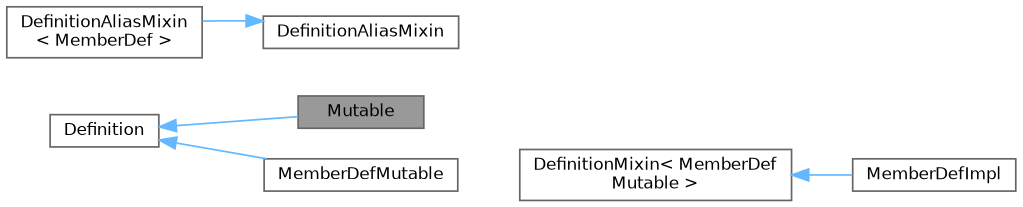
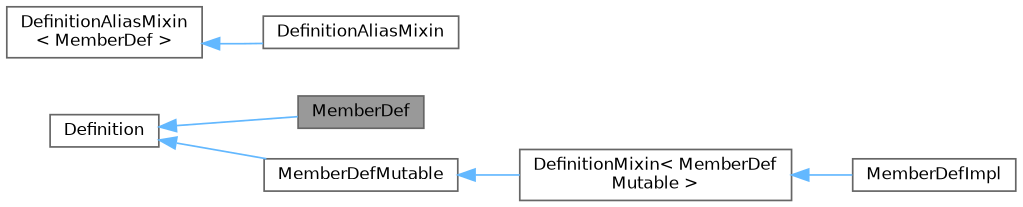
(224, 21) -> (242, 44)
(361, 112) -> (361, 112)
none -> (498, 175)
